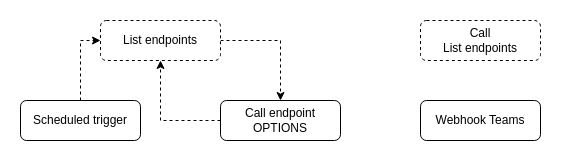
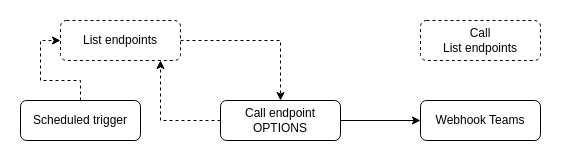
(161, 41) -> (121, 41)
none -> (377, 121)
